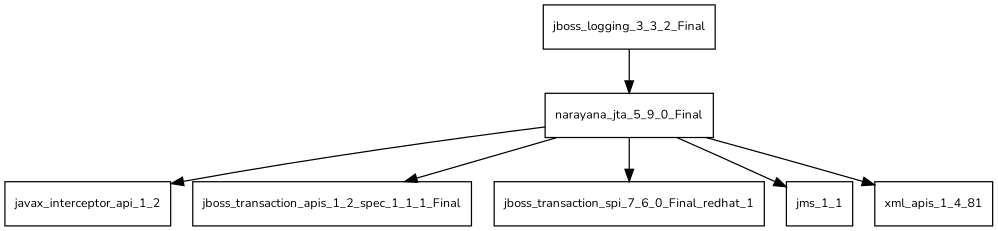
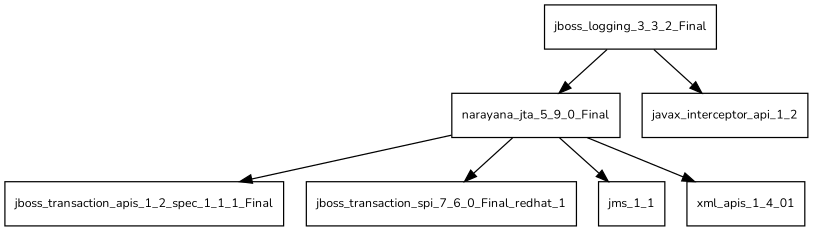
(364, 152) -> (673, 67)
(934, 204) -> (746, 204)
